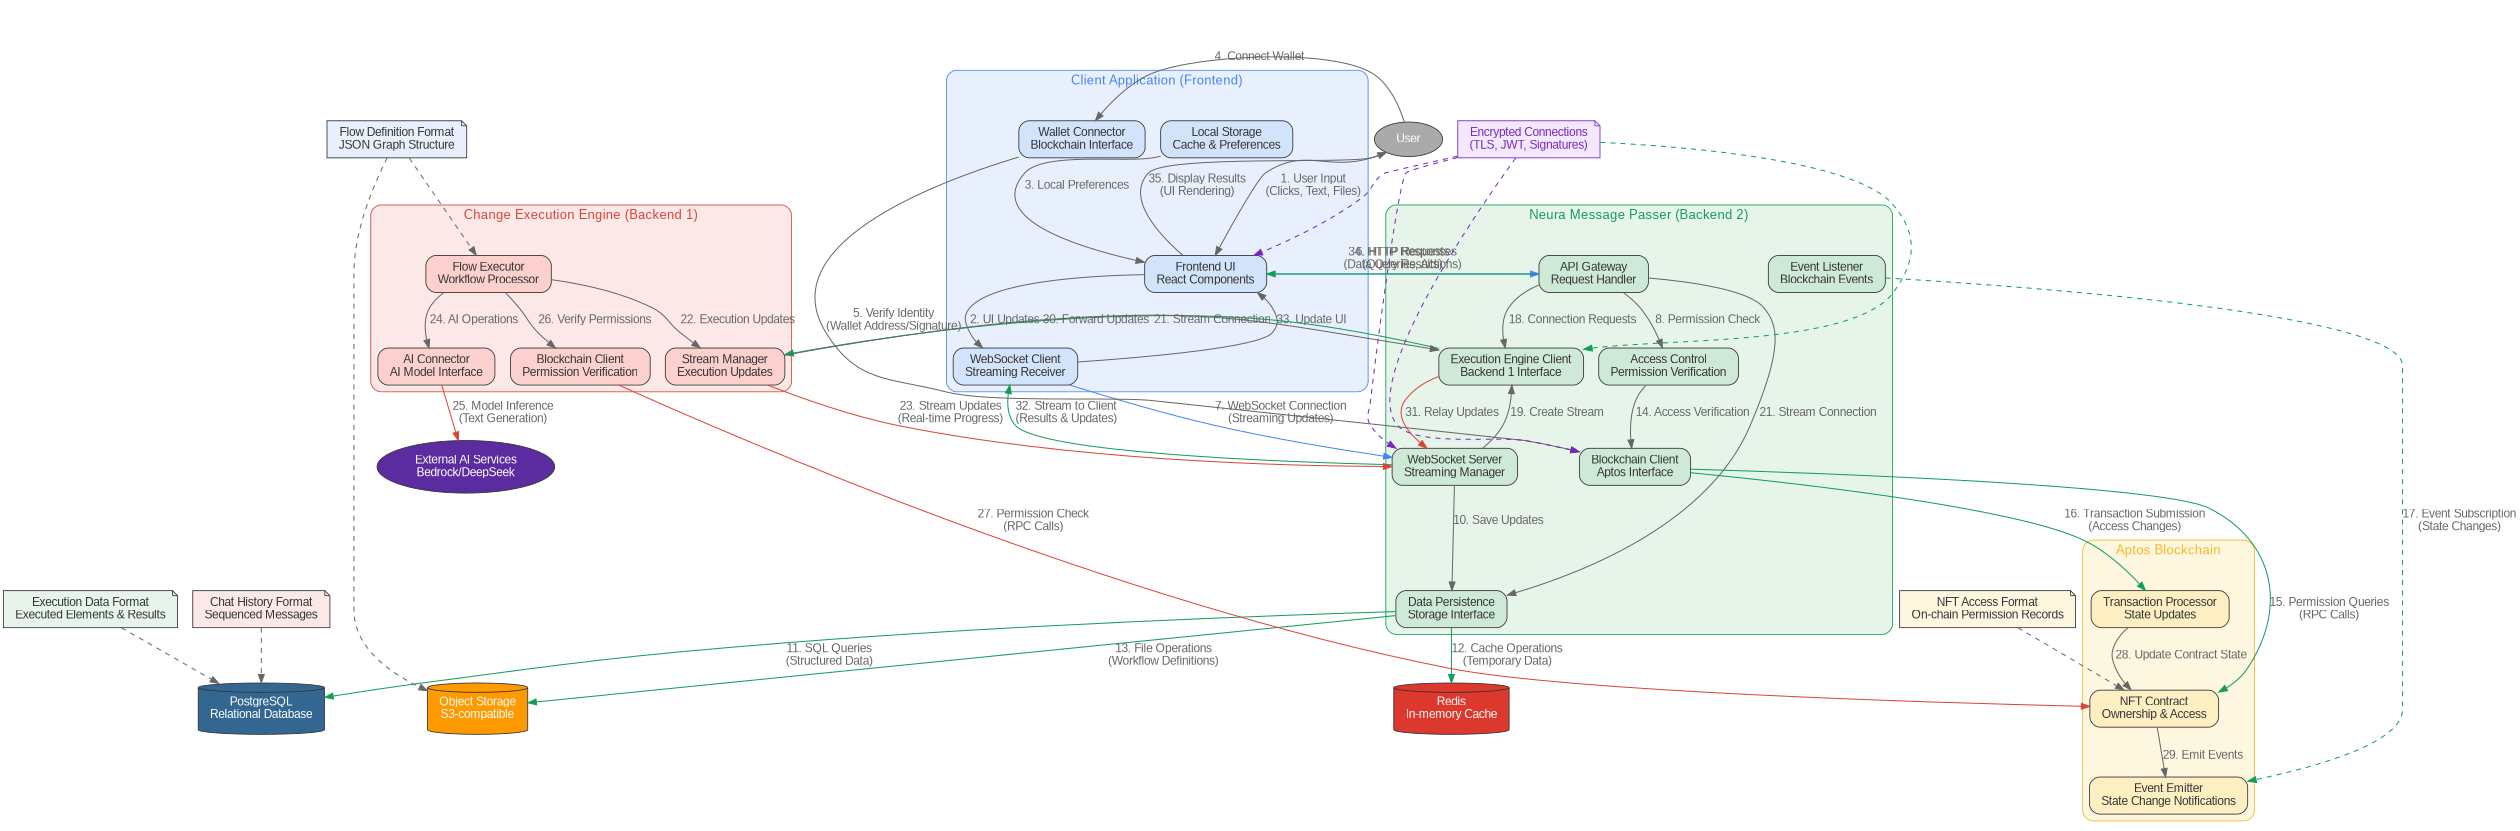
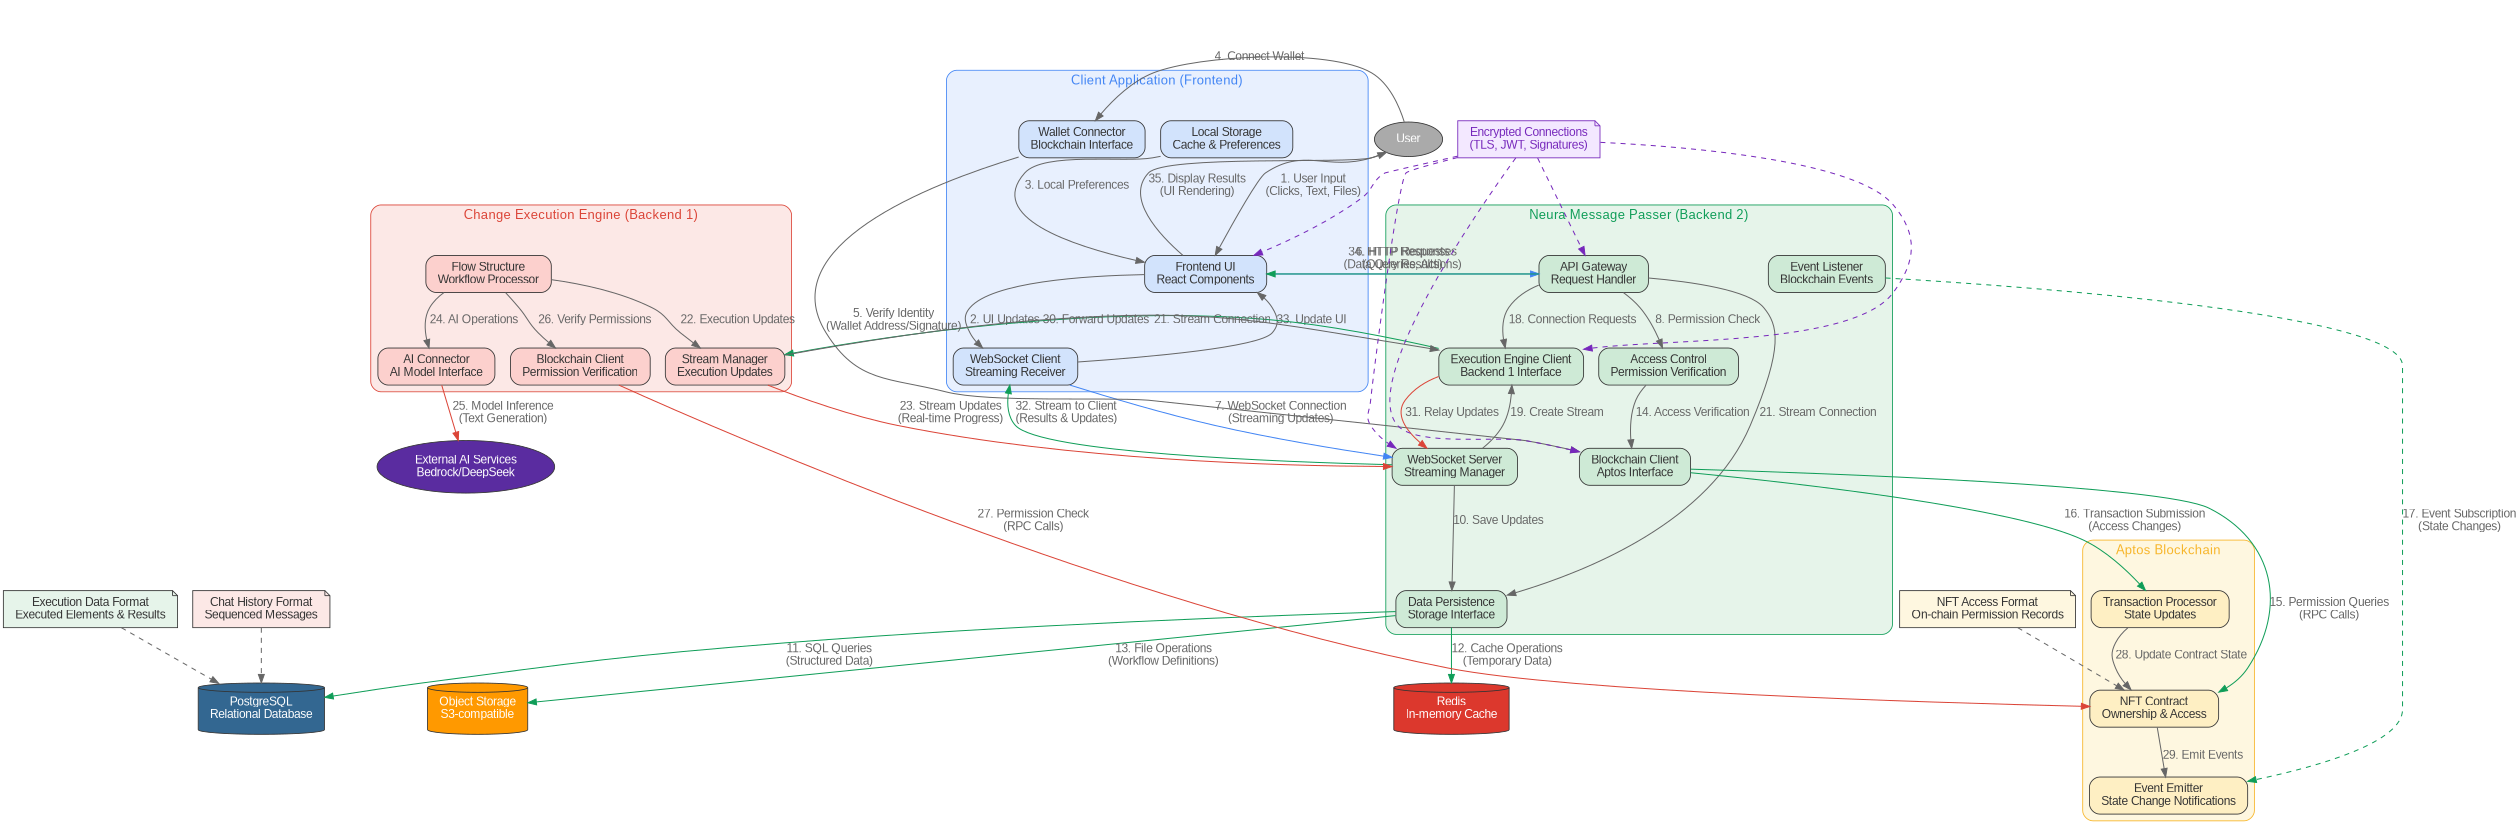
(397, 139) -> none
none -> (1557, 198)
(1911, 252) -> (1911, 252)
(489, 274) -> (489, 274)
